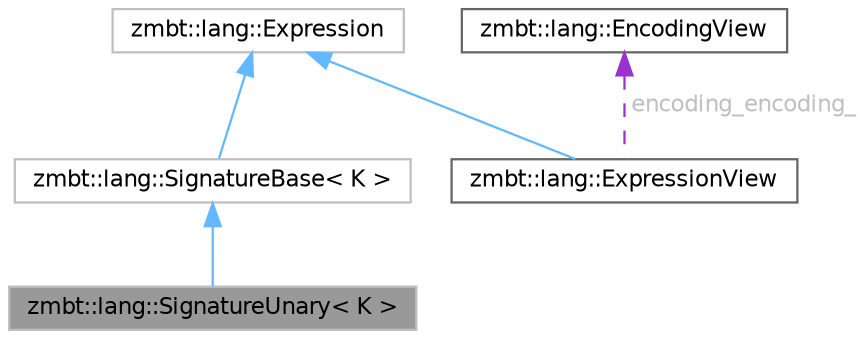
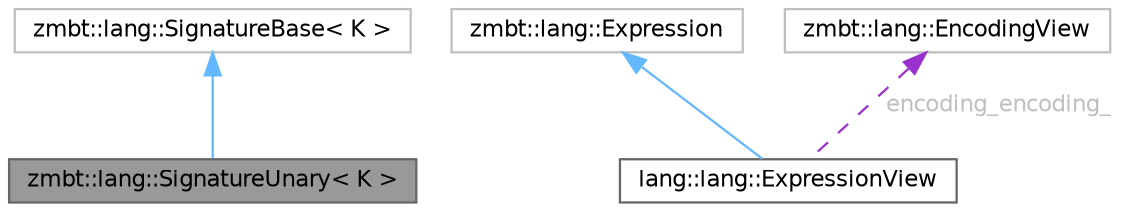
(624, 31) -> (948, 31)
(232, 116) -> none
(624, 181) -> (788, 181)
(213, 308) -> (213, 181)
